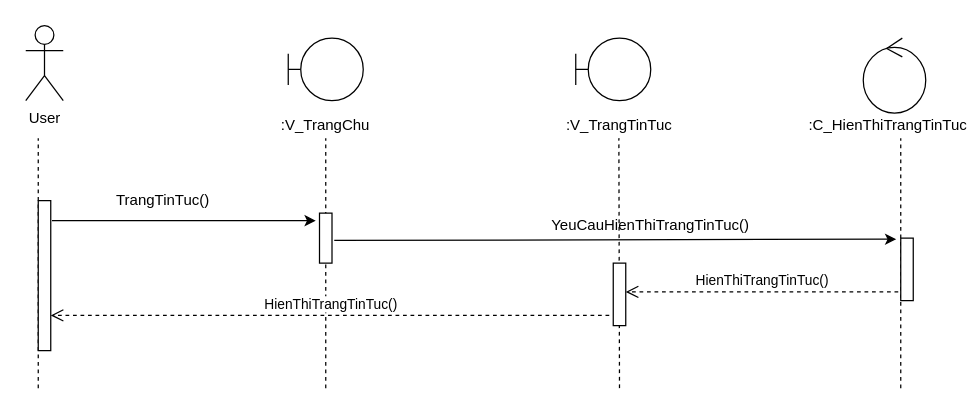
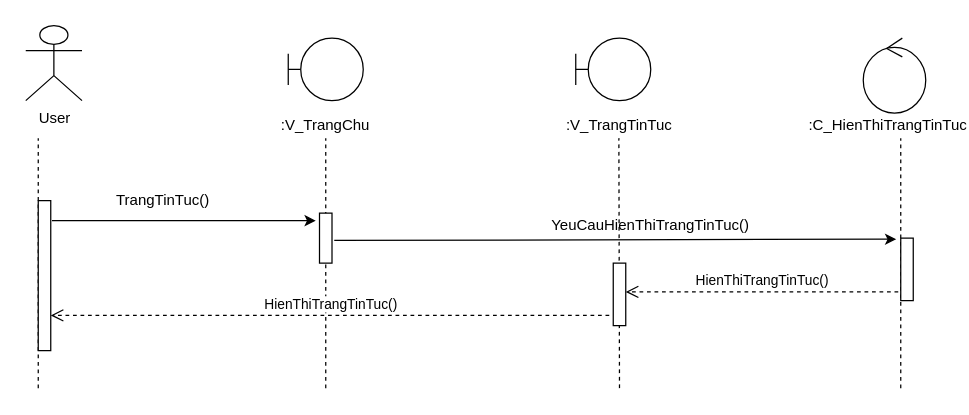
(44, 63) -> (54, 63)
